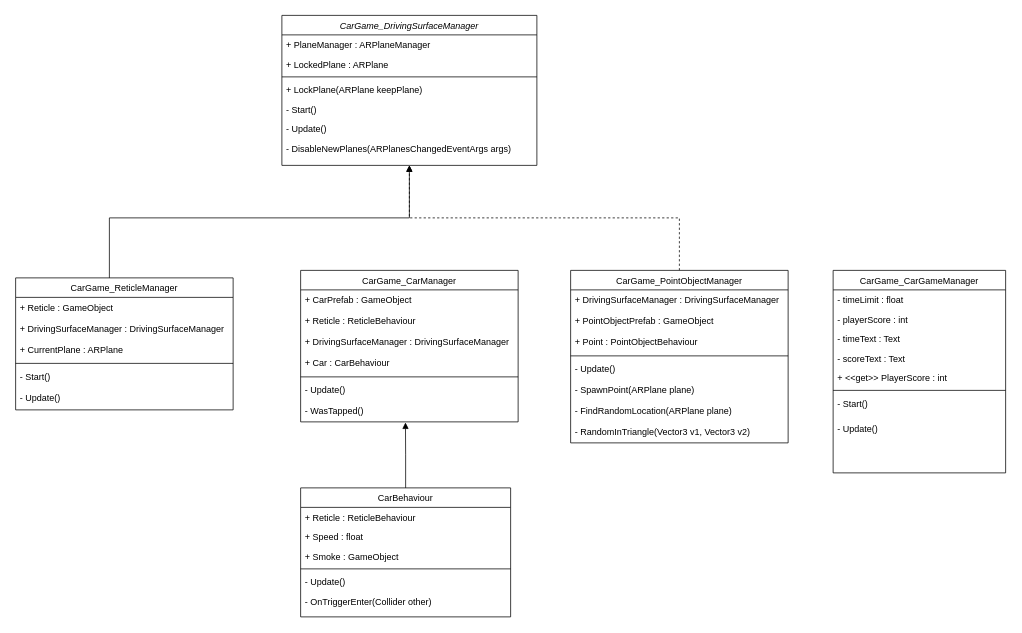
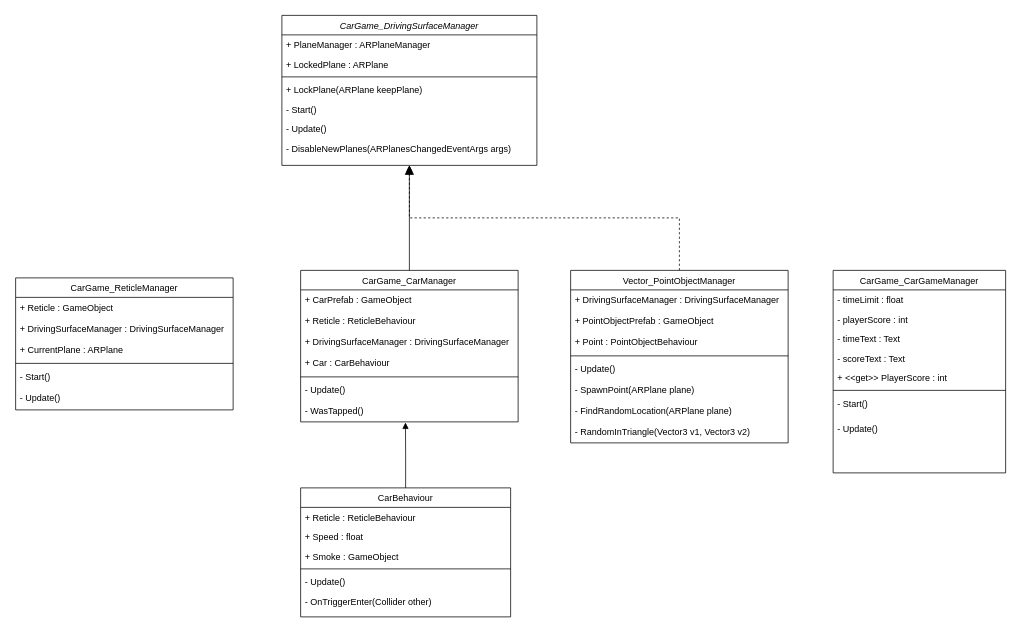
(228, 218) -> none
none -> (409, 245)
(679, 281) -> (679, 281)
